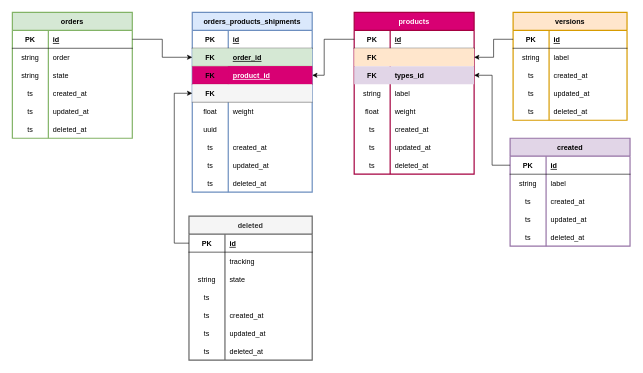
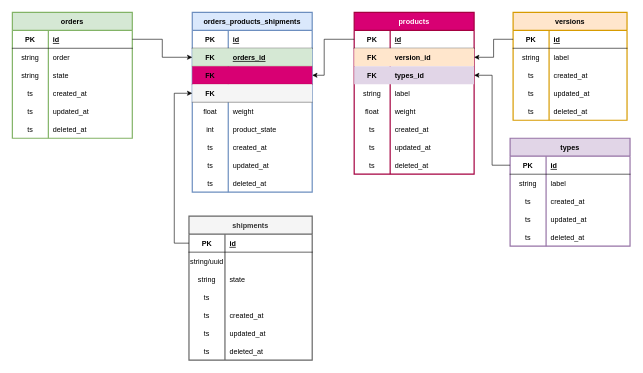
none -> (432, 57)
(248, 58) -> (250, 58)
(270, 75) -> none
none -> (270, 129)
(210, 130) -> (210, 130)
(570, 148) -> (570, 148)
(250, 226) -> (250, 226)
none -> (207, 261)
(269, 261) -> none
